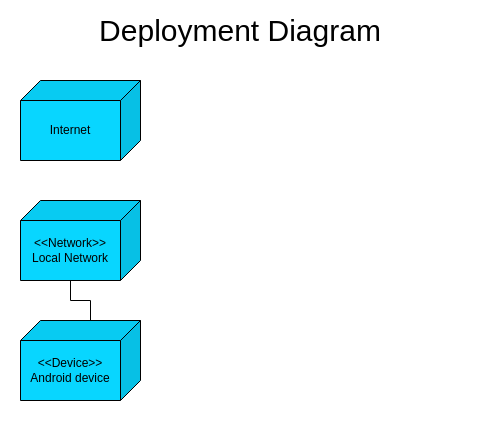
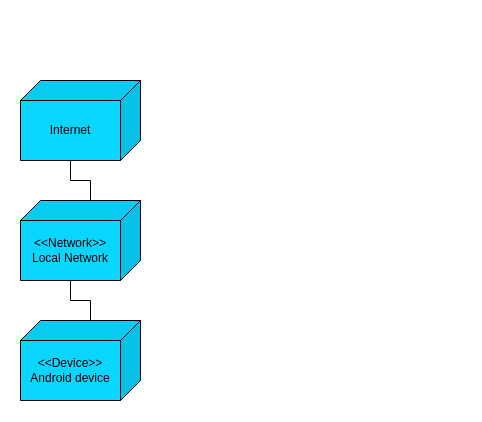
(241, 31) -> none
none -> (81, 181)
